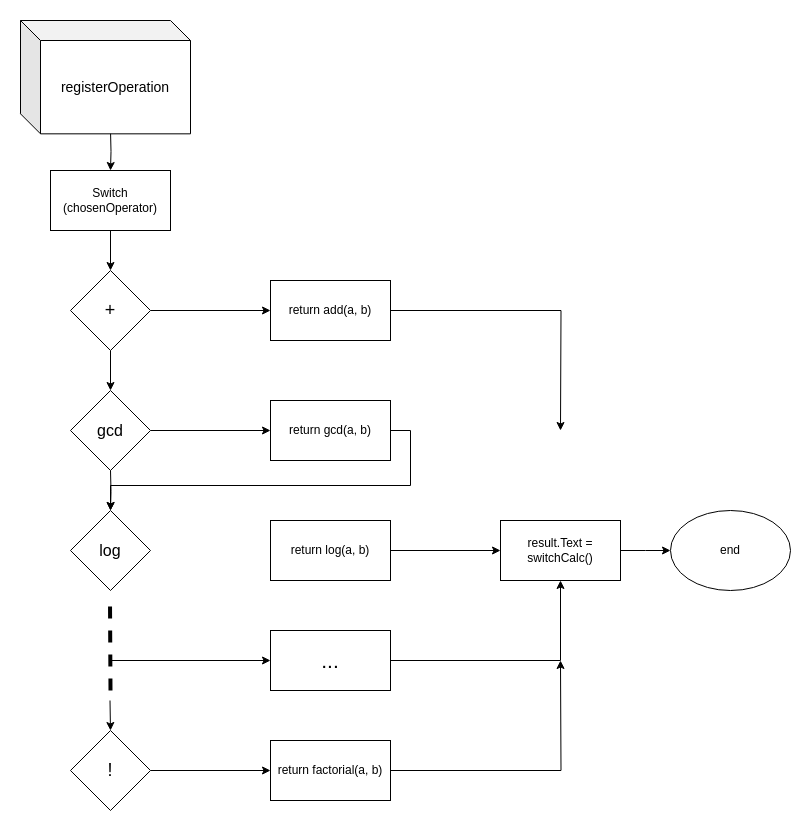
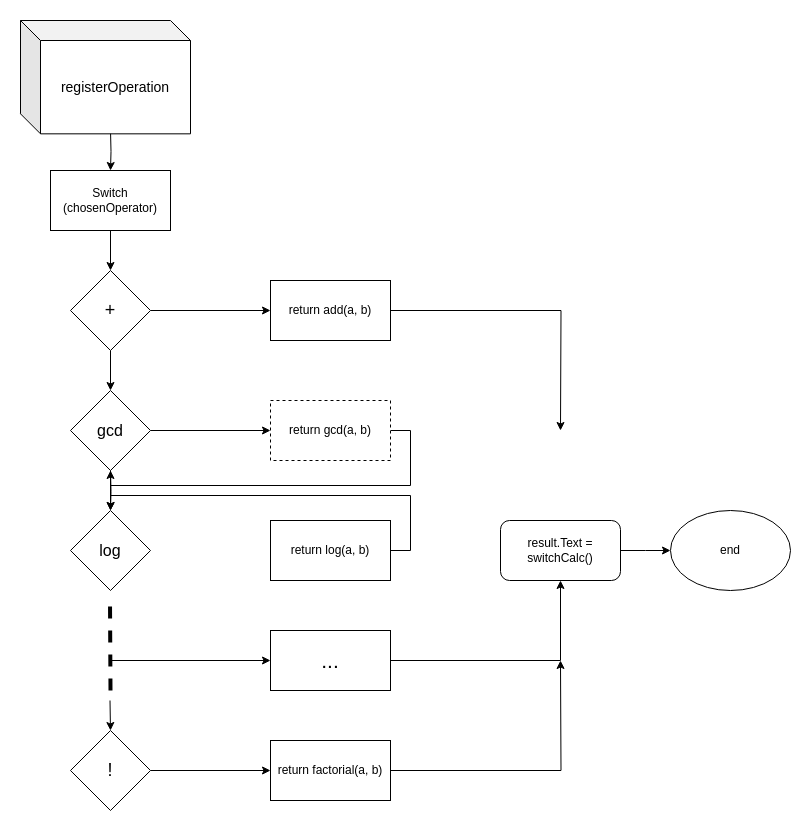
(331, 431) -> (331, 431)
(451, 551) -> (292, 496)
(561, 551) -> (561, 551)
